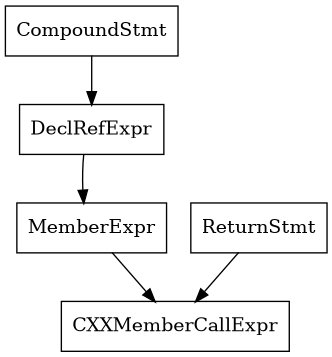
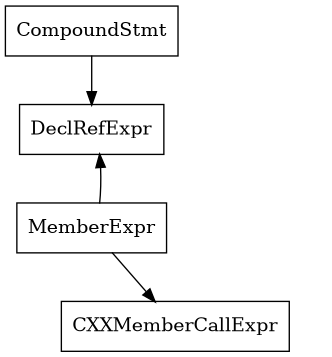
(83, 172) -> (101, 186)
(259, 228) -> none
